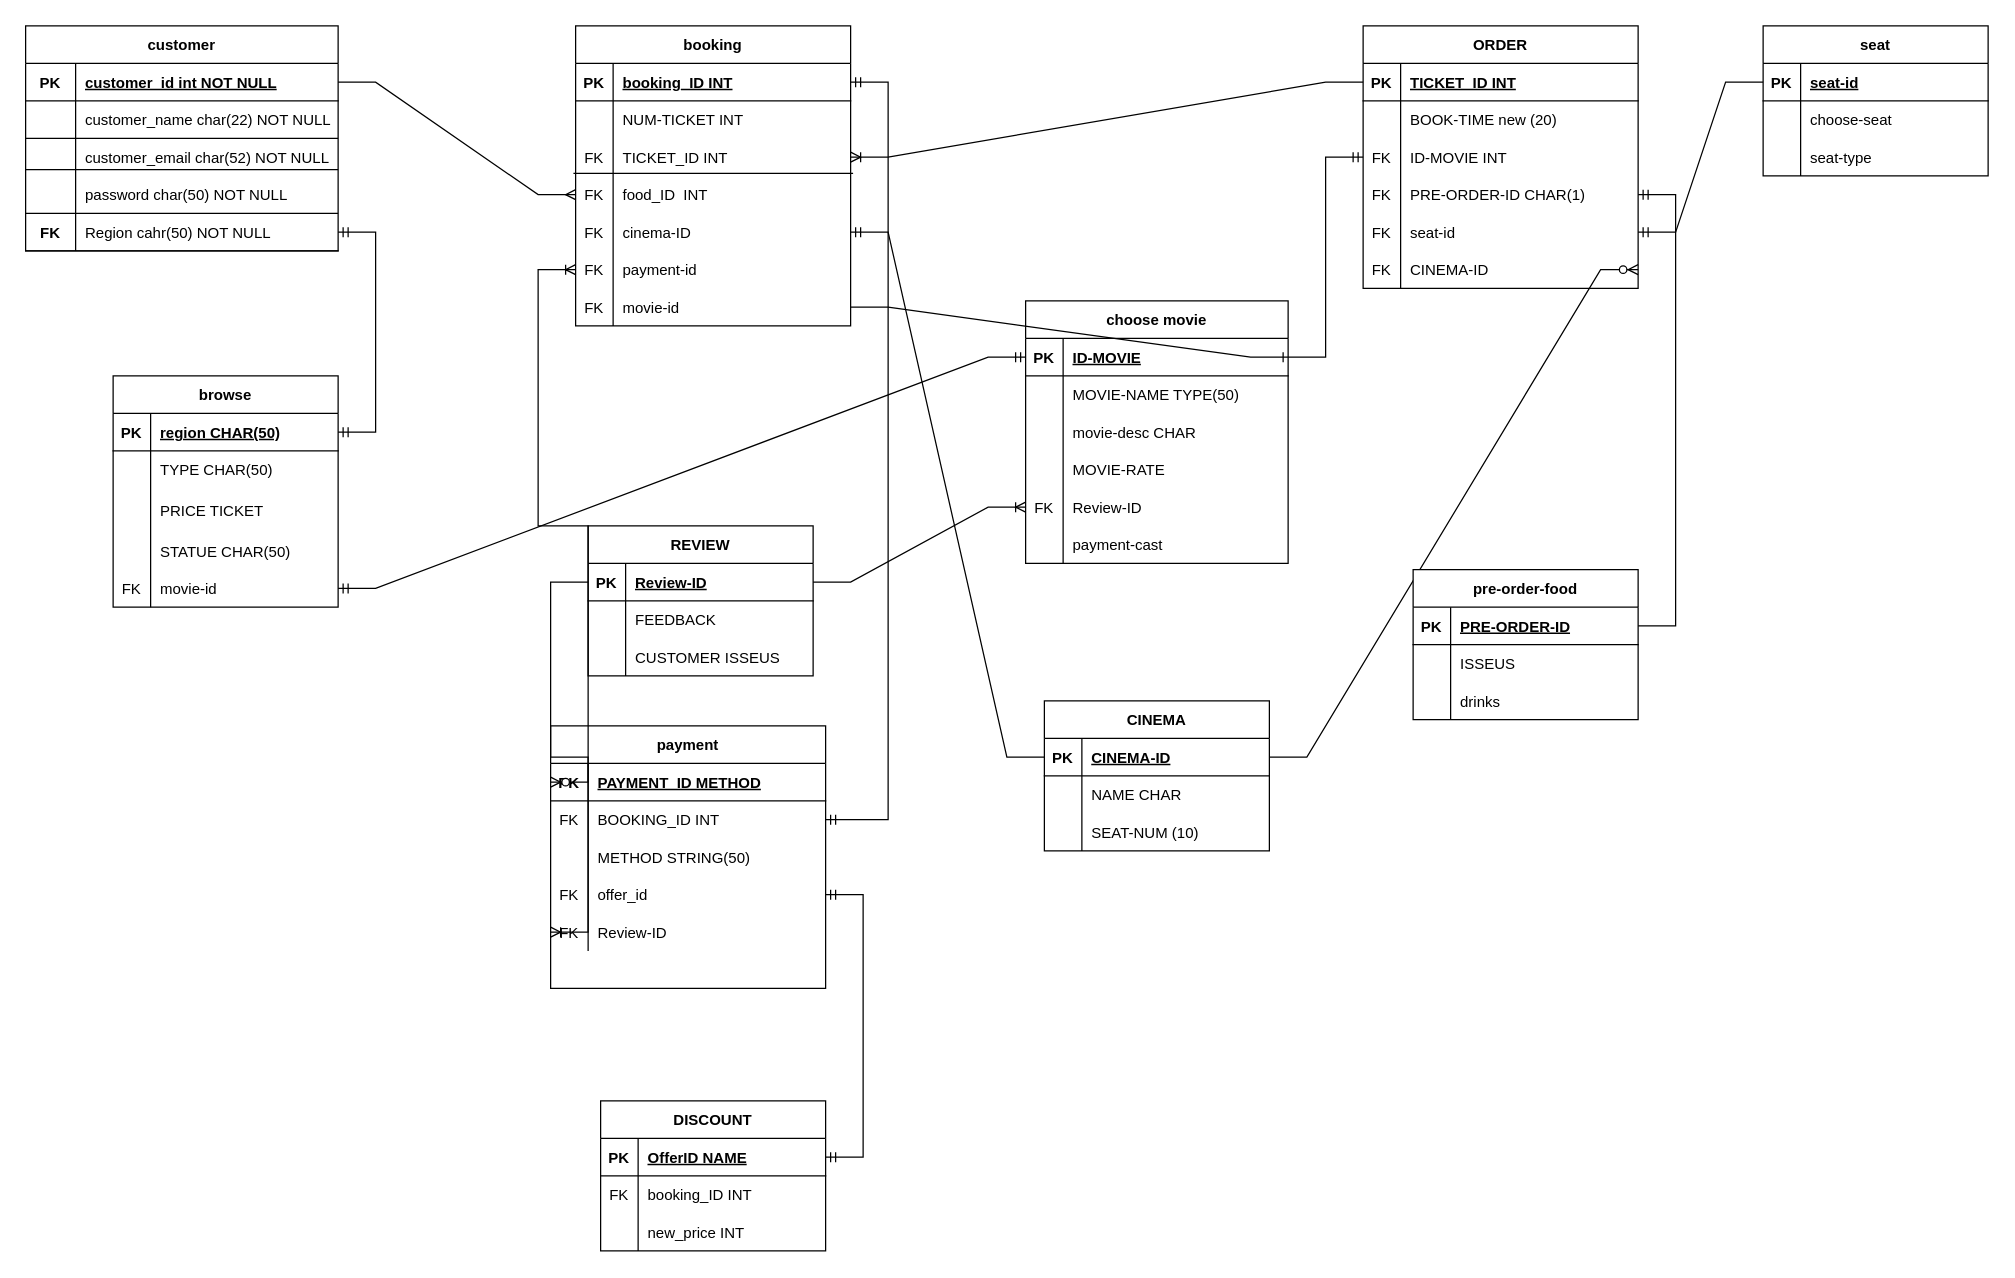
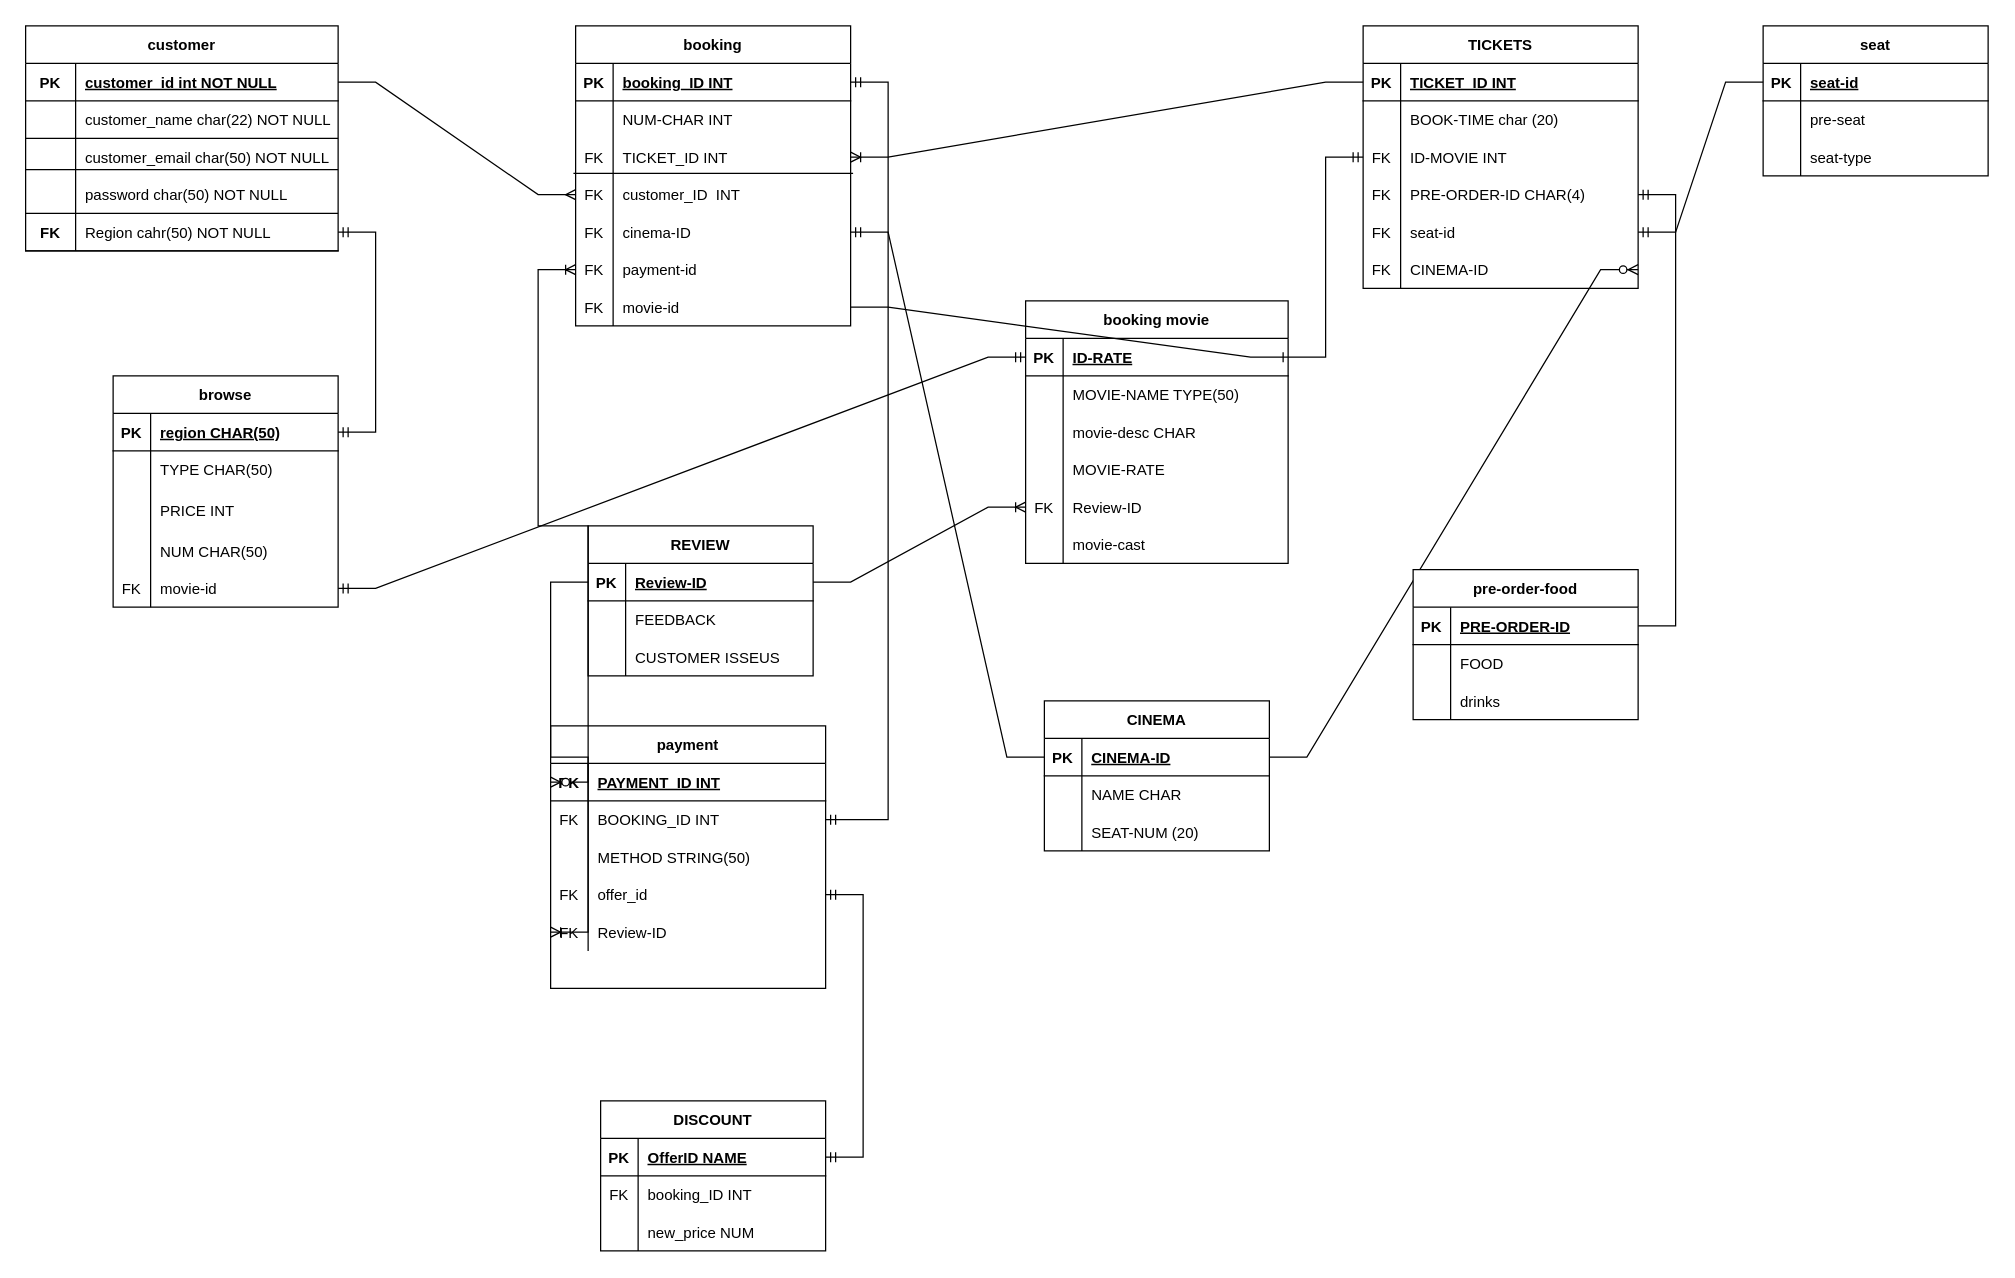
(1500, 45) -> (1500, 45)
(679, 120) -> (671, 120)
(1482, 120) -> (1486, 120)
(1856, 120) -> (1844, 120)
(210, 158) -> (210, 158)
(671, 195) -> (688, 195)
(1494, 195) -> (1494, 195)
(1156, 320) -> (1156, 320)
(1106, 358) -> (1102, 358)
(208, 511) -> (196, 511)
(1123, 545) -> (1113, 545)
(221, 551) -> (208, 551)
(1485, 664) -> (1477, 664)
(667, 783) -> (654, 783)
(1144, 833) -> (1144, 833)
(700, 1233) -> (700, 1233)
